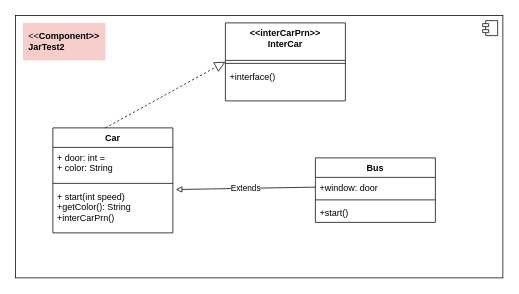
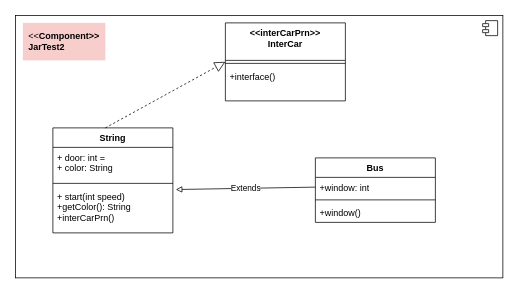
(113, 139) -> (113, 139)
(349, 188) -> (345, 188)
(340, 214) -> (341, 214)
